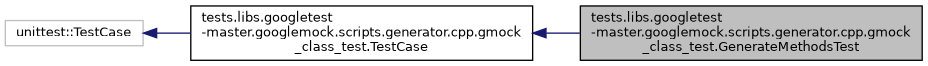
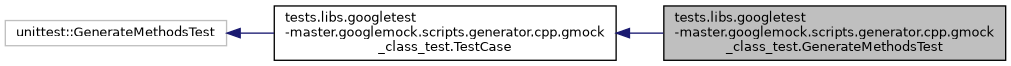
(74, 33) -> (116, 33)
